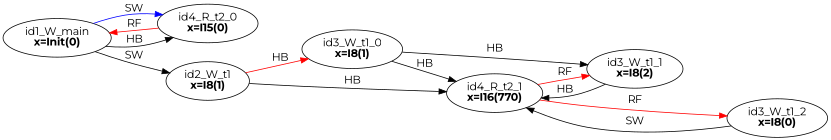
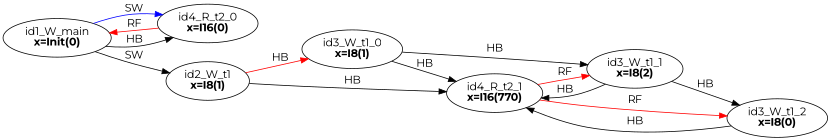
(208, 28) -> (208, 28)
none -> (702, 92)
(635, 121) -> (635, 121)
